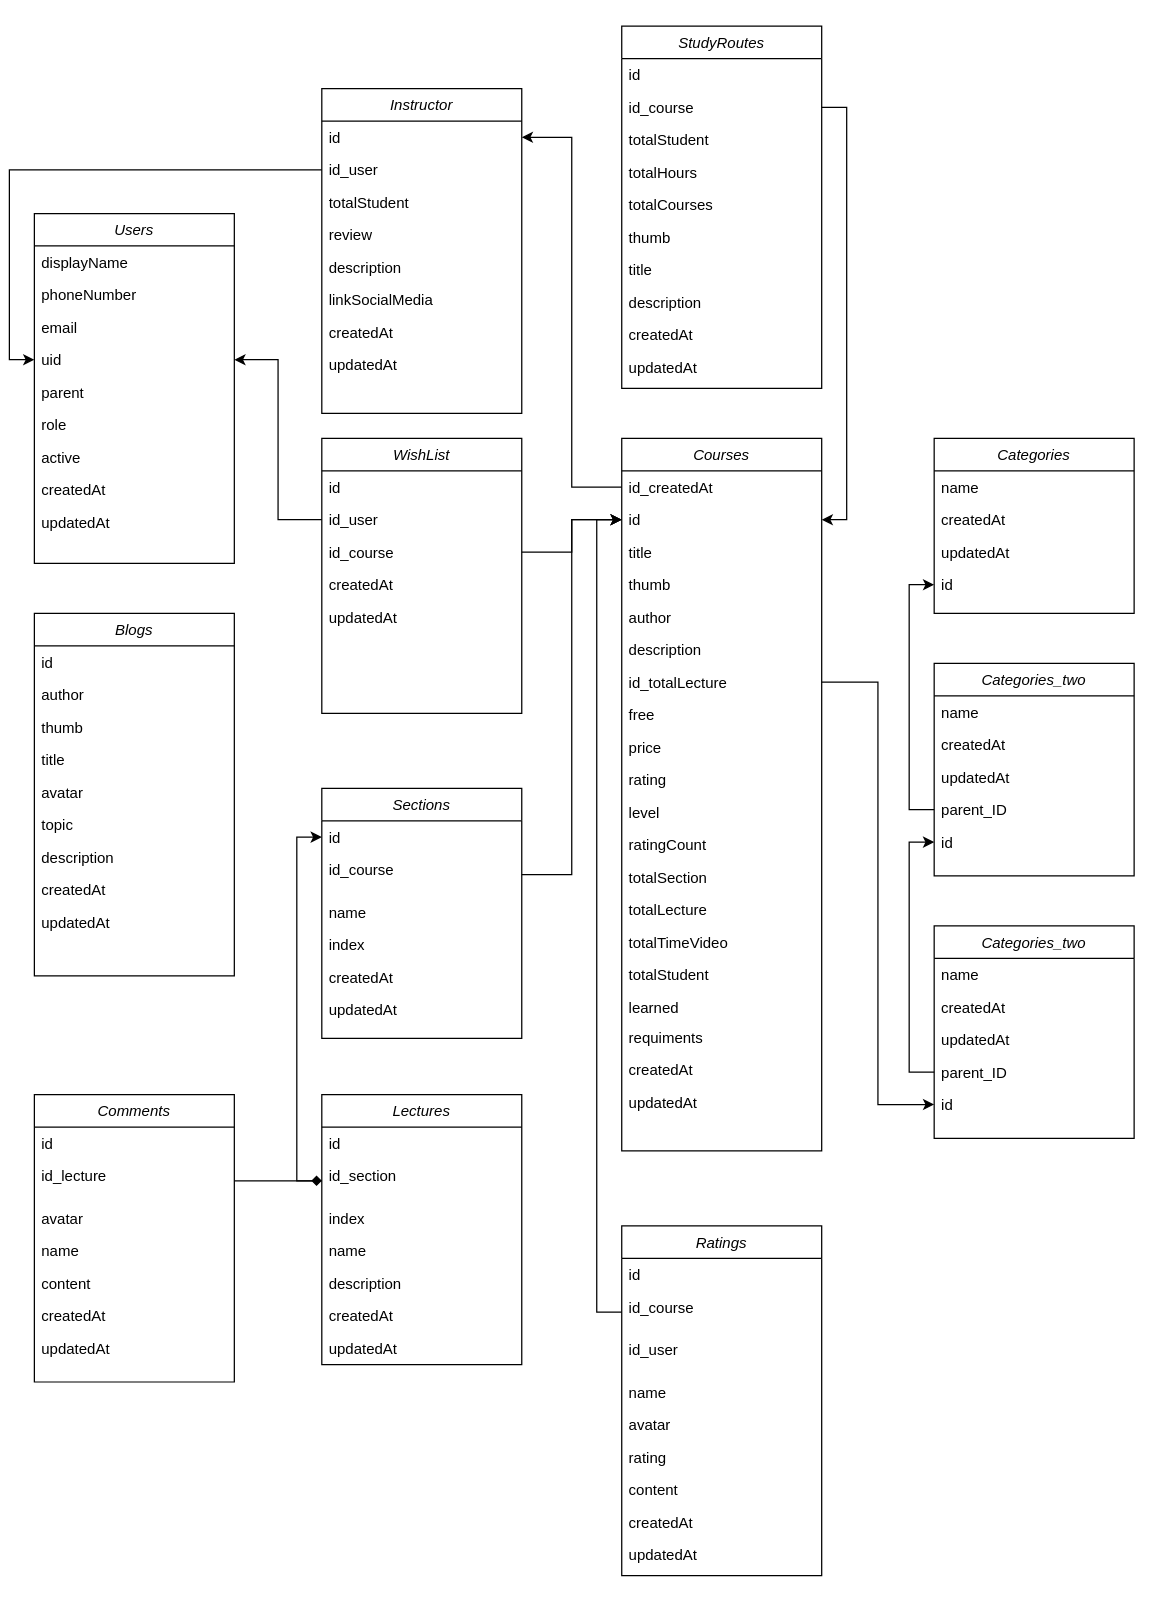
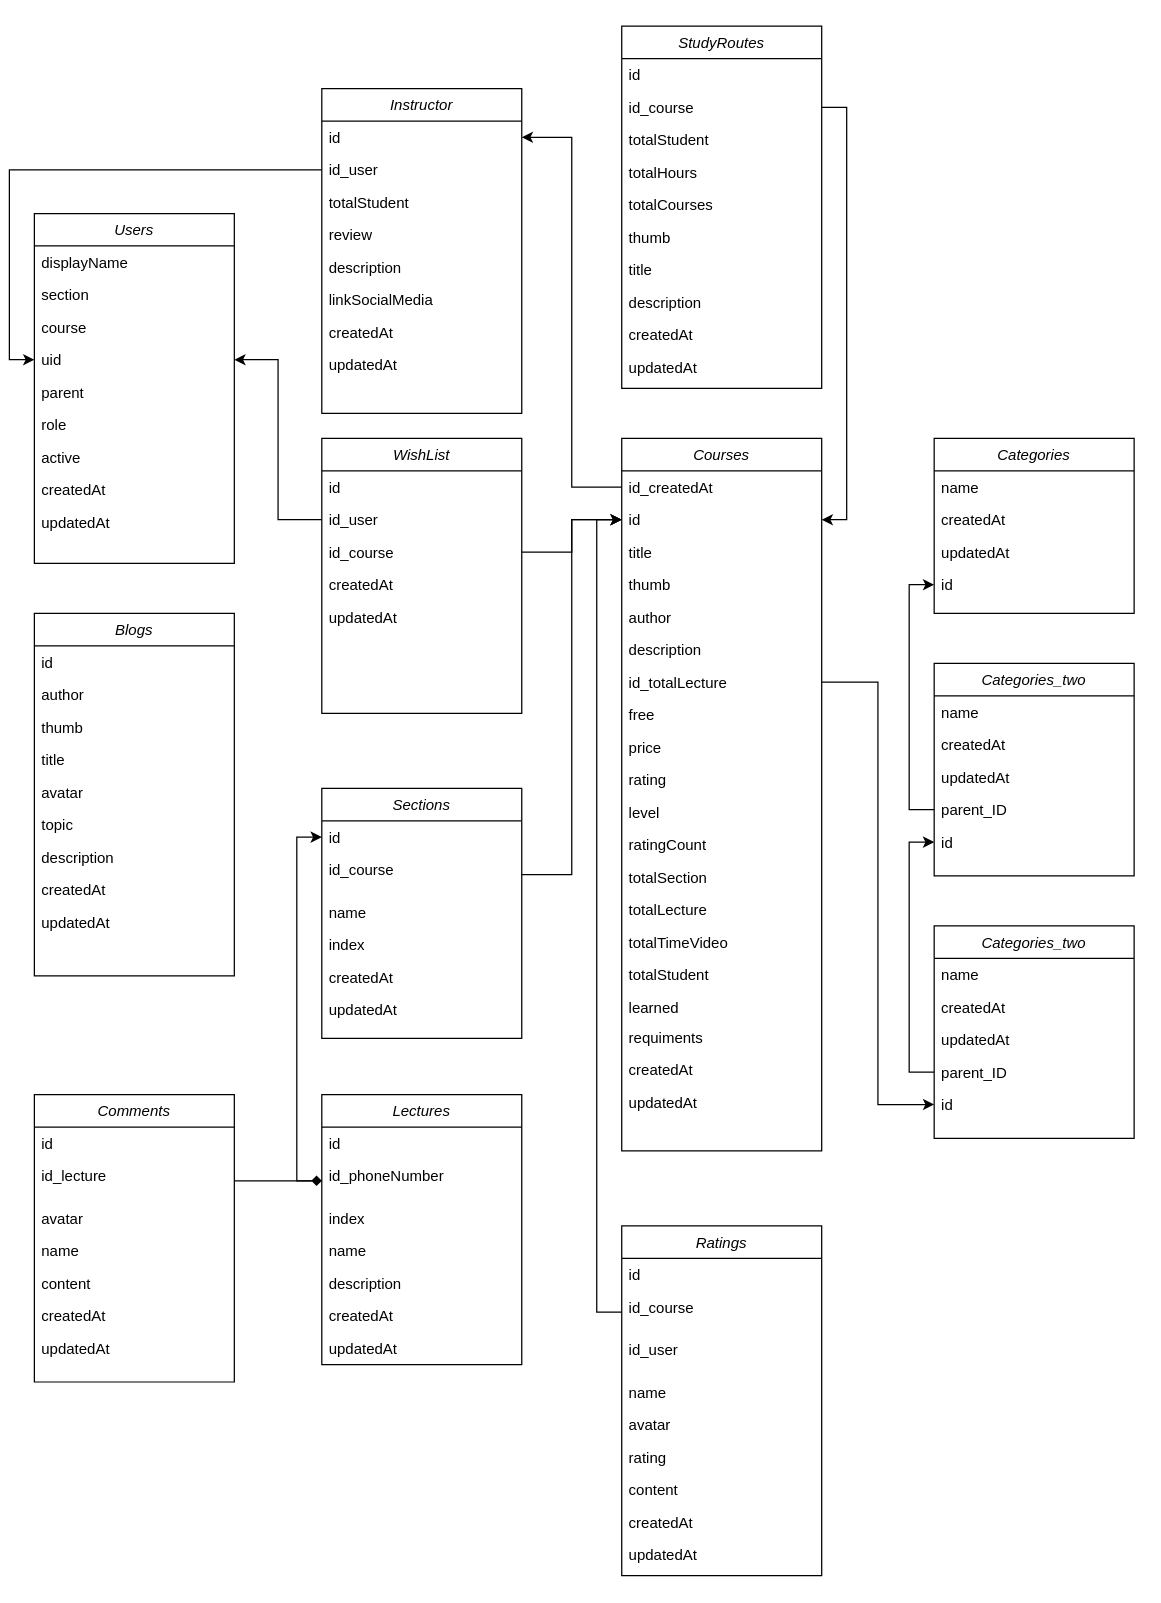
(87, 295) -> (69, 295)
(58, 328) -> (66, 328)
(367, 1176) -> (386, 1176)
